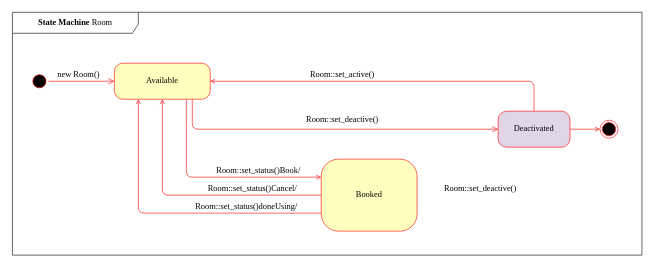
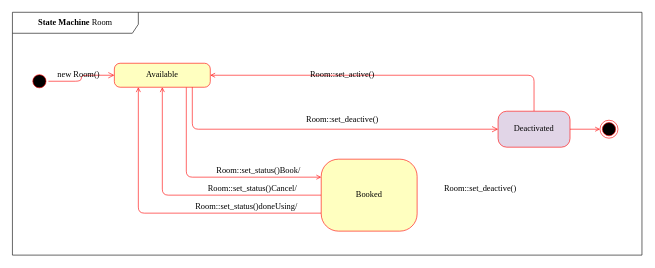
(162, 81) -> (162, 75)
